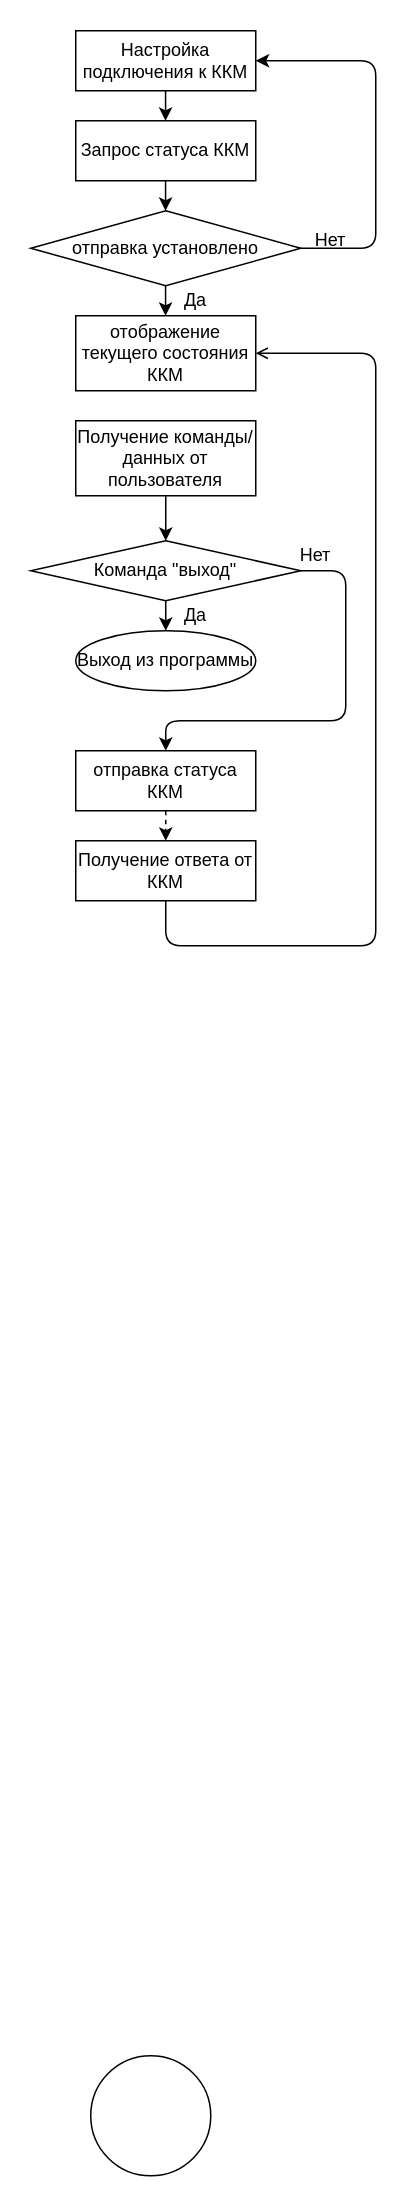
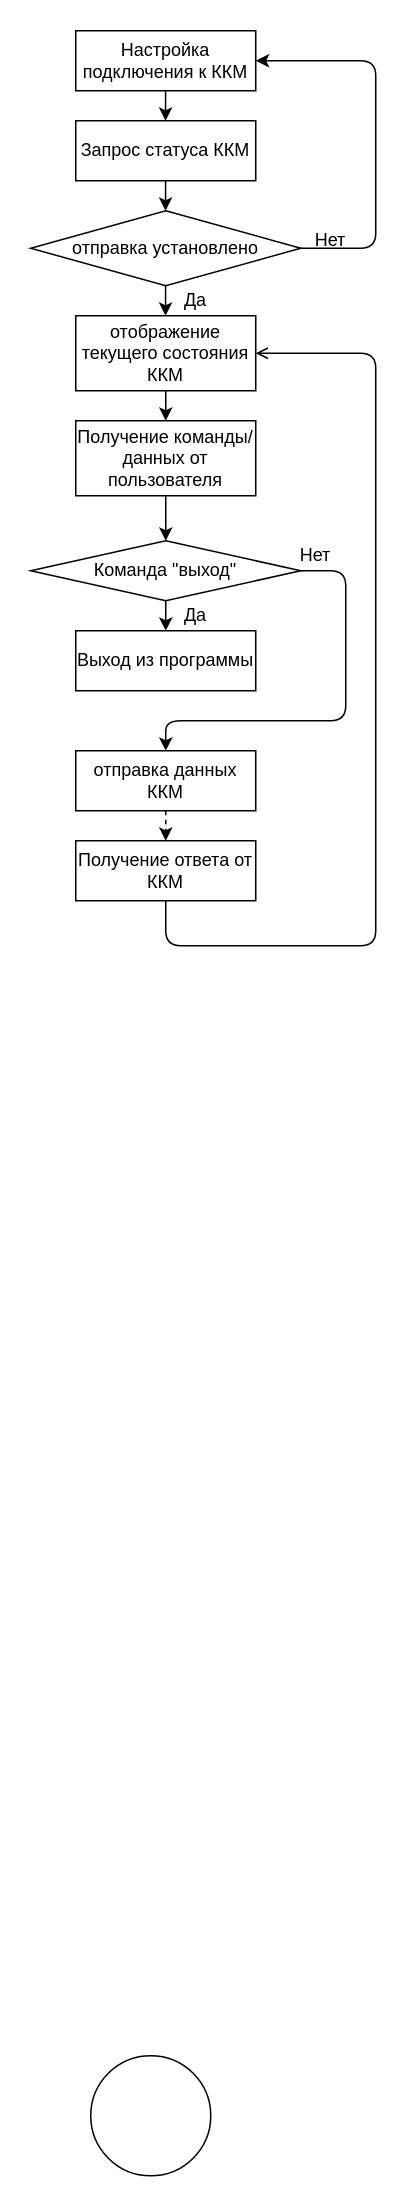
none -> (166, 401)
(166, 661) -> (166, 661)
(166, 781) -> (166, 781)
